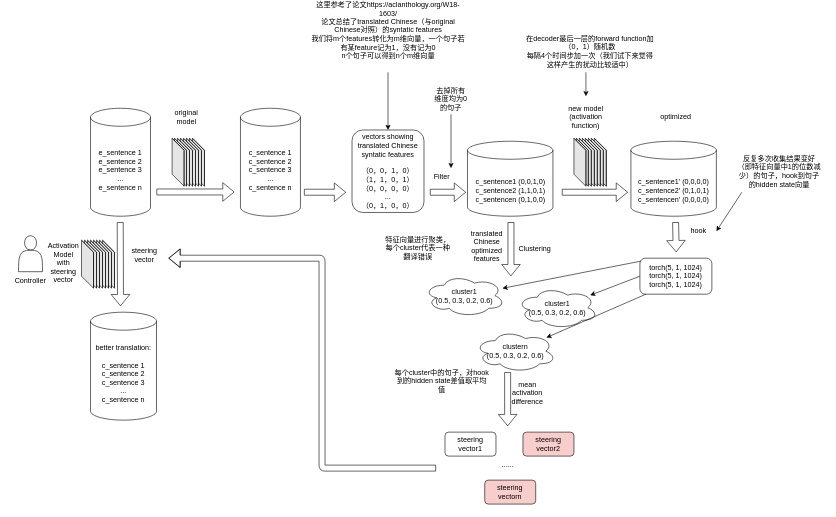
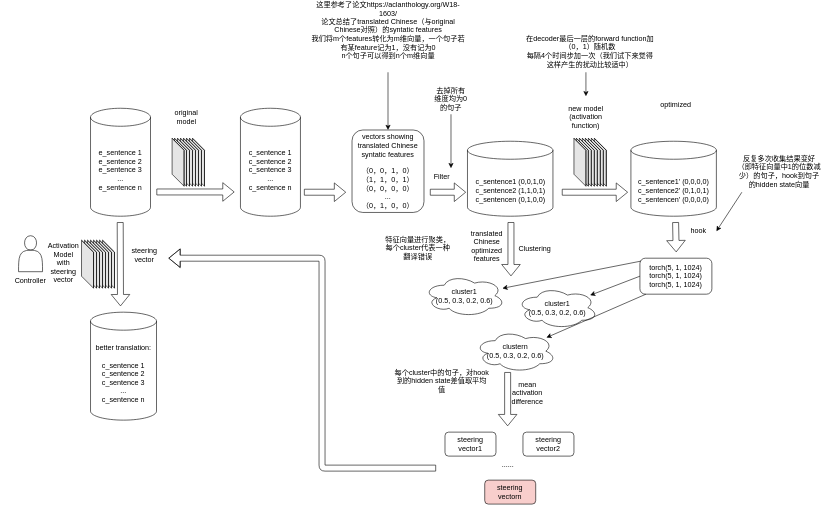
(676, 117) -> (676, 105)
(548, 444) -> (548, 444)
